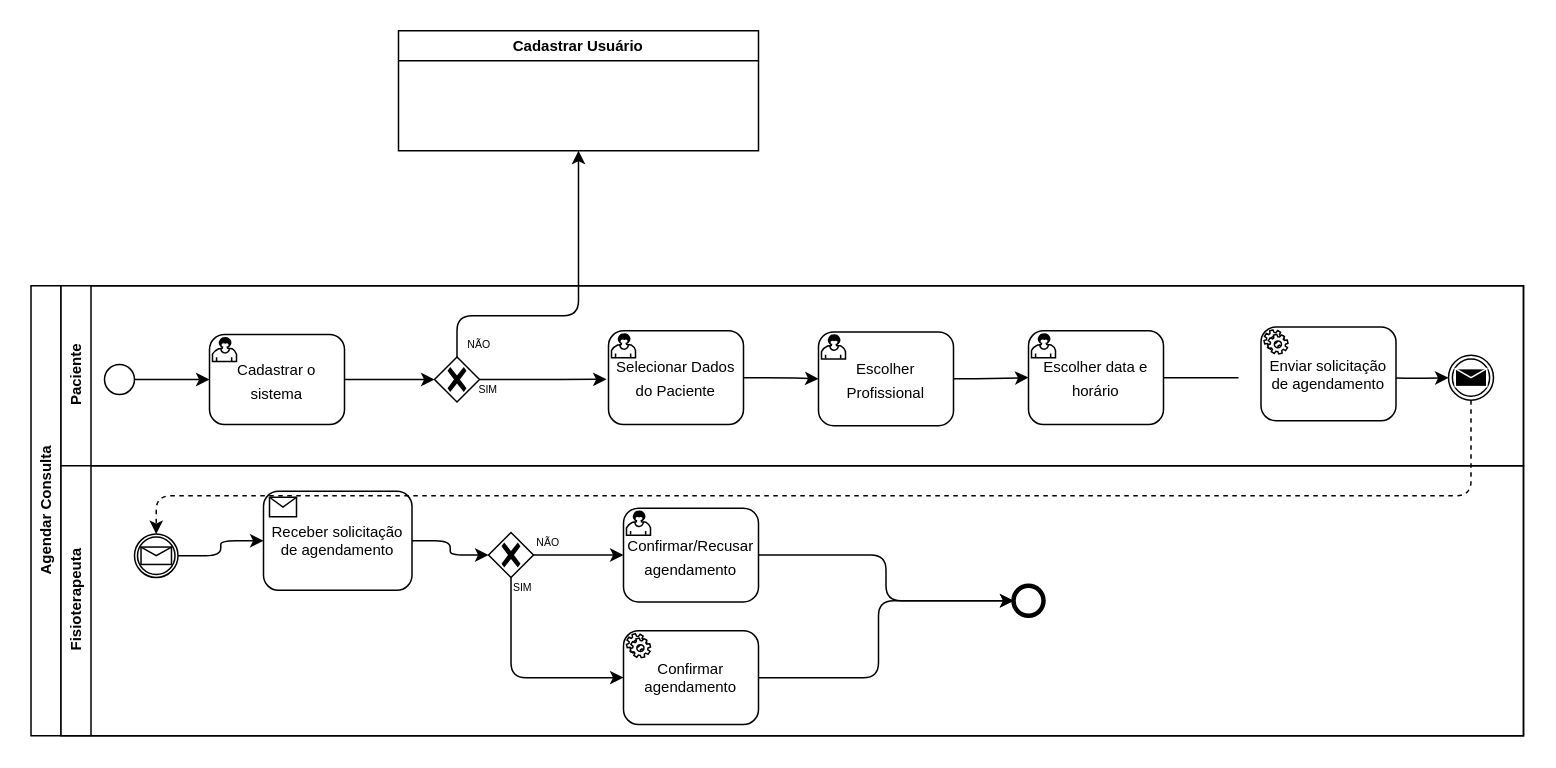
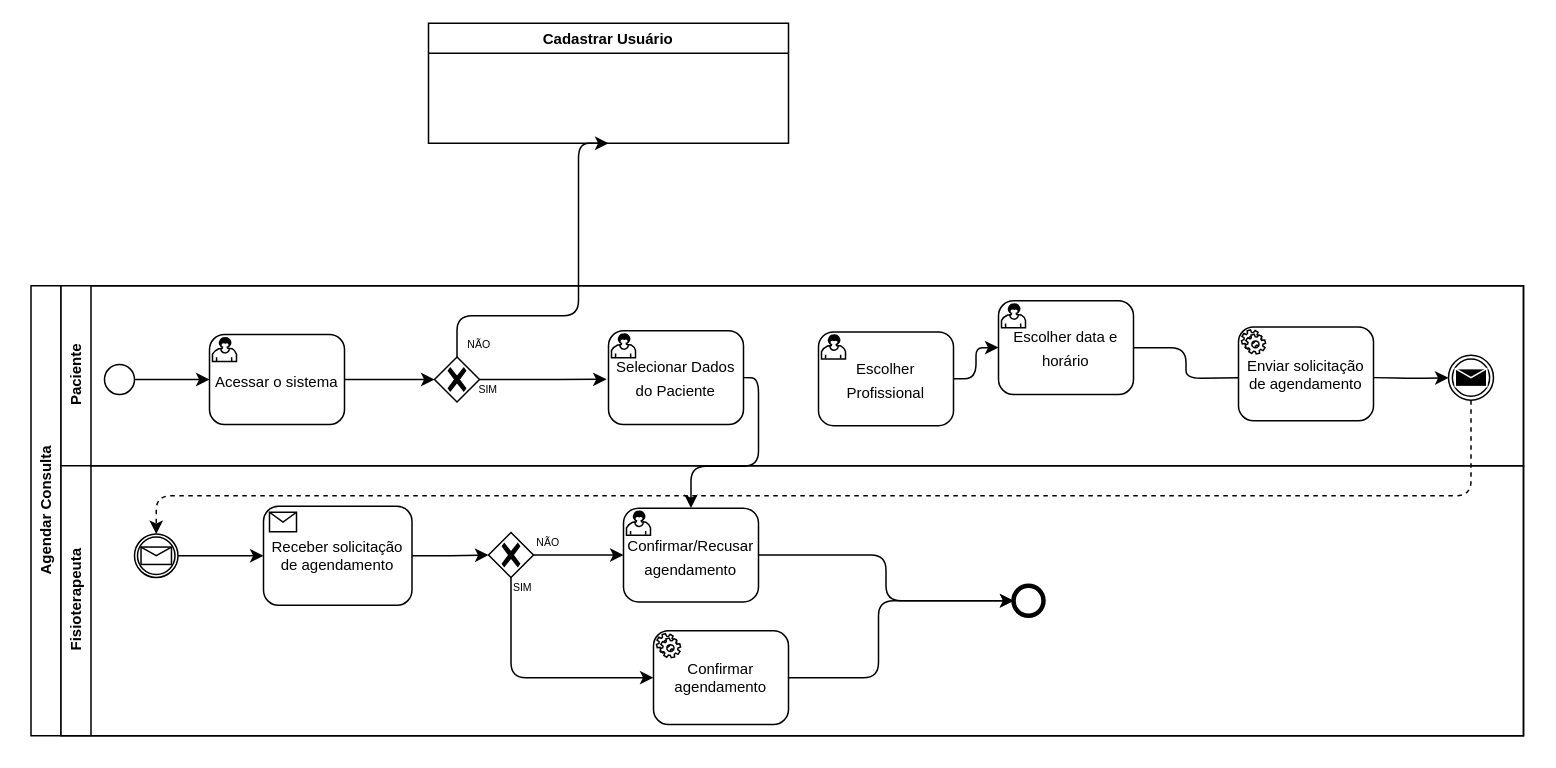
(578, 91) -> (608, 83)
(1328, 374) -> (1306, 374)
(779, 378) -> (758, 419)
(1096, 378) -> (1066, 348)
(277, 380) -> (277, 380)
(338, 541) -> (338, 556)
(691, 678) -> (721, 678)
